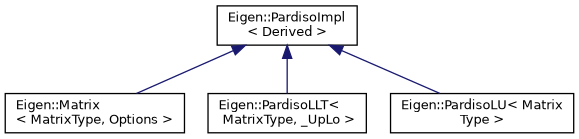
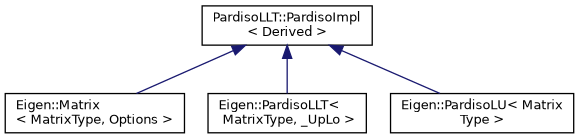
(287, 26) -> (287, 26)
